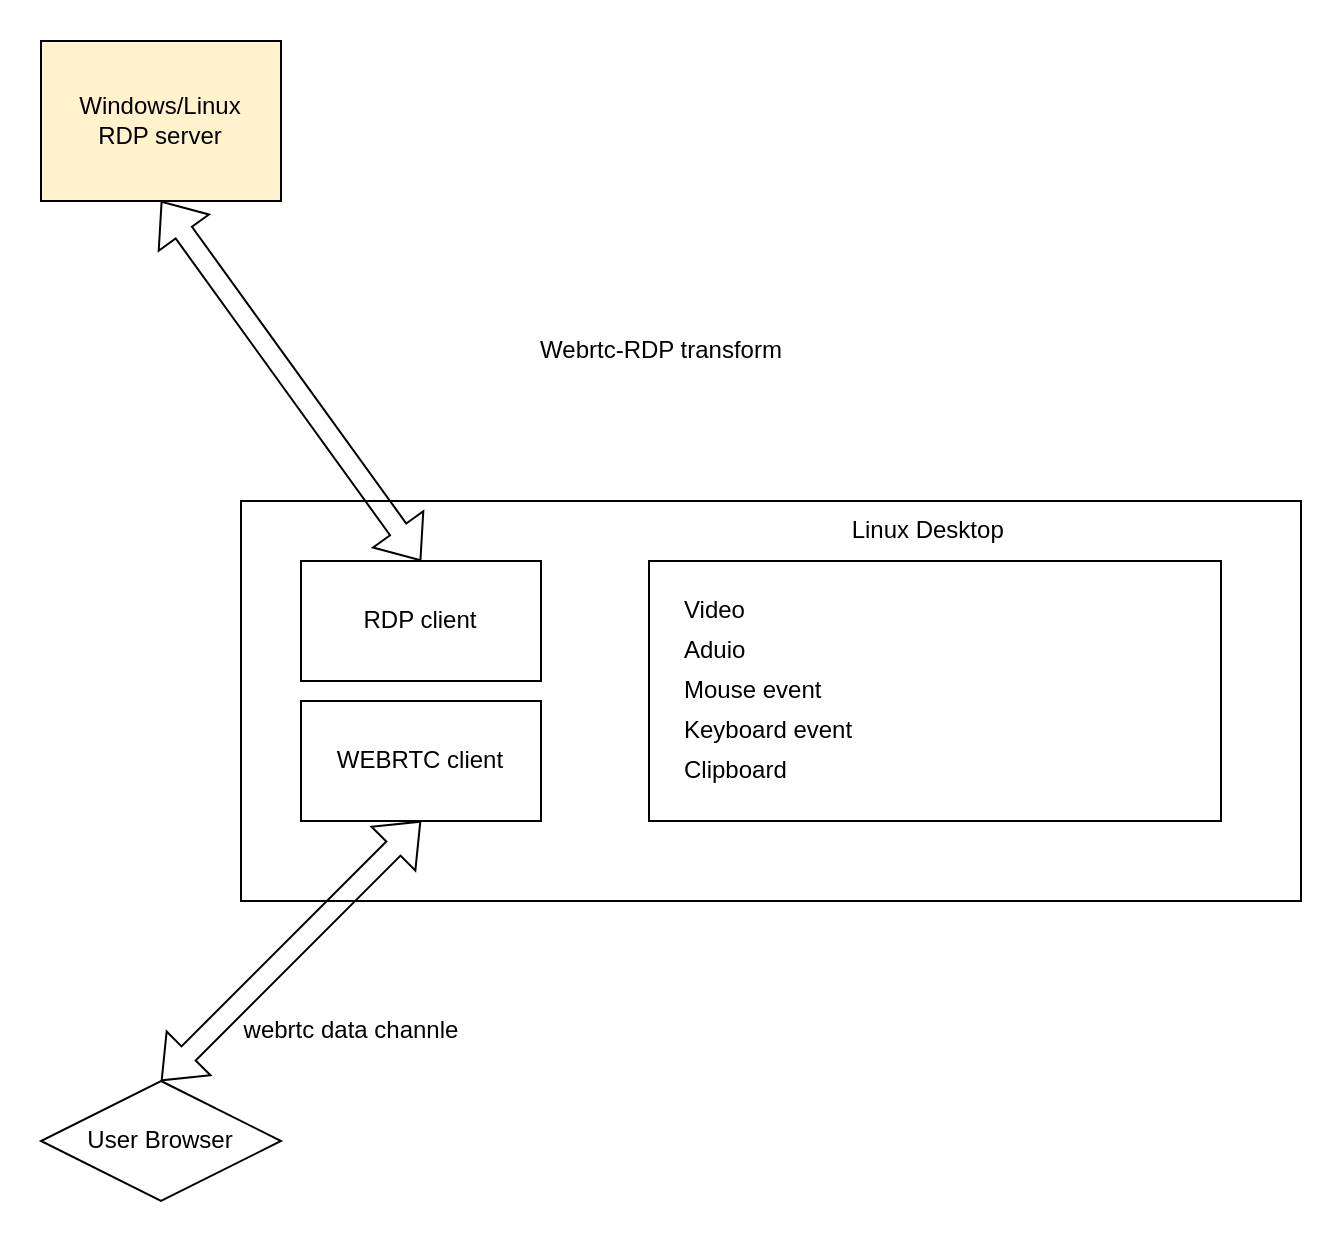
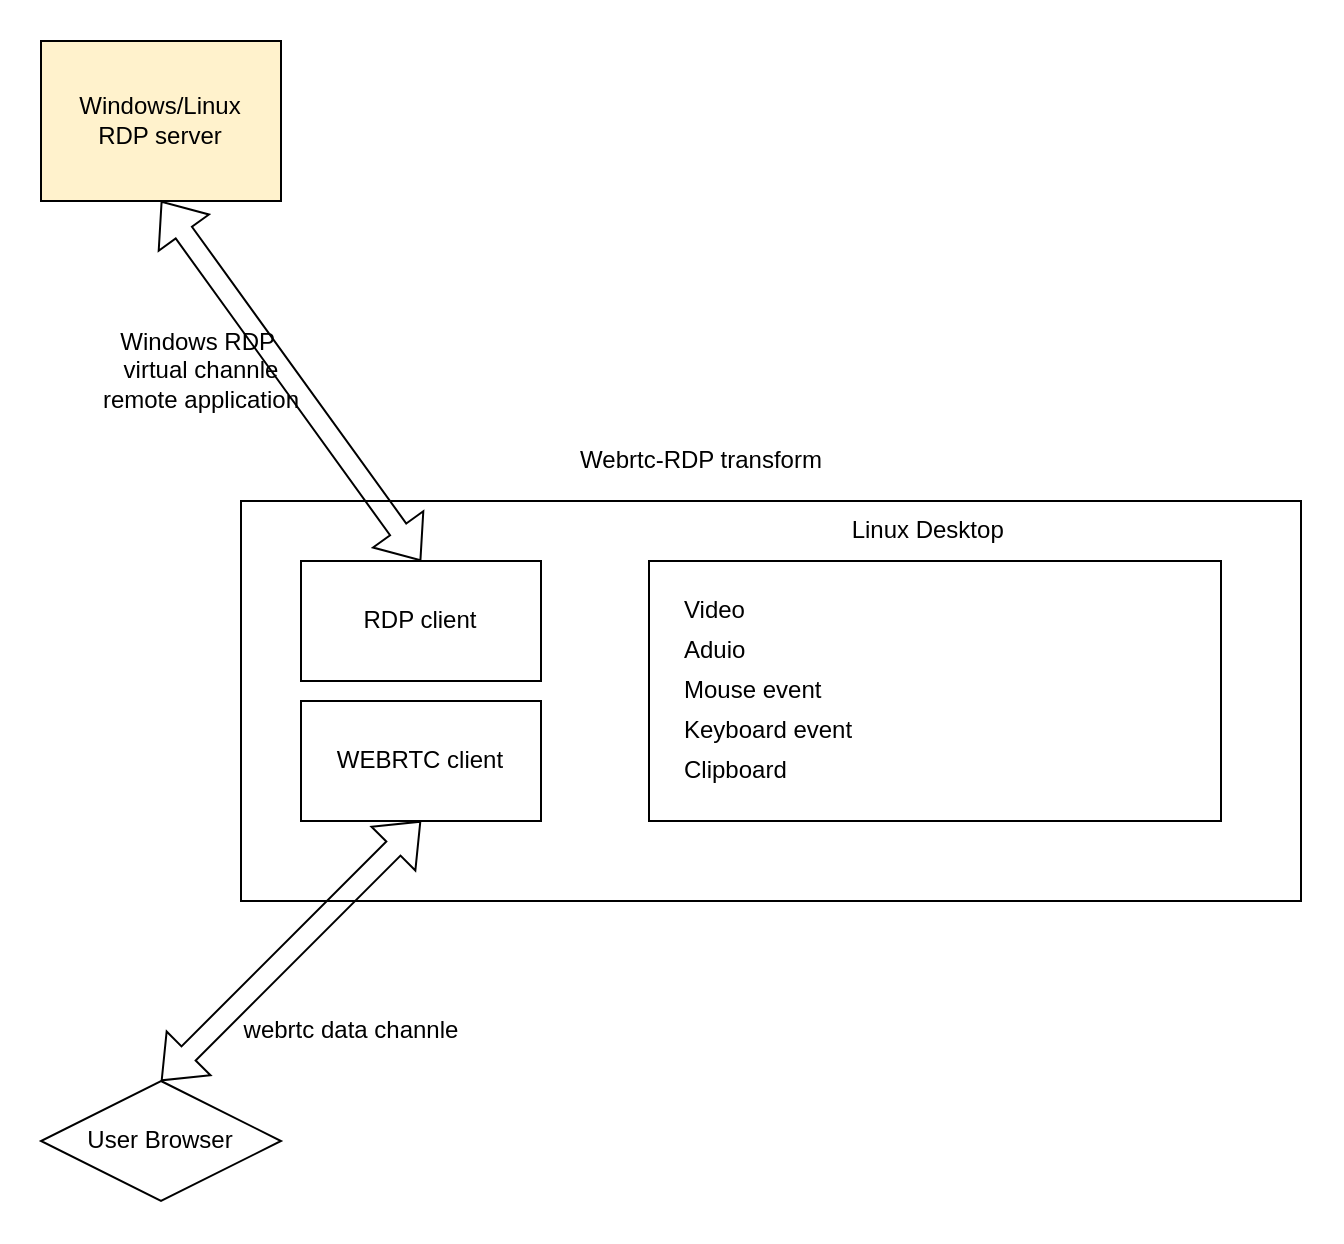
(661, 351) -> (701, 461)
none -> (201, 371)
